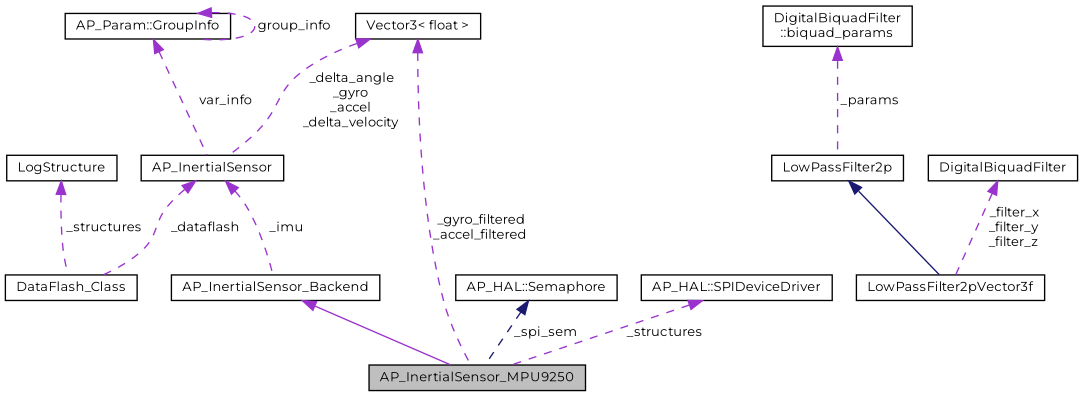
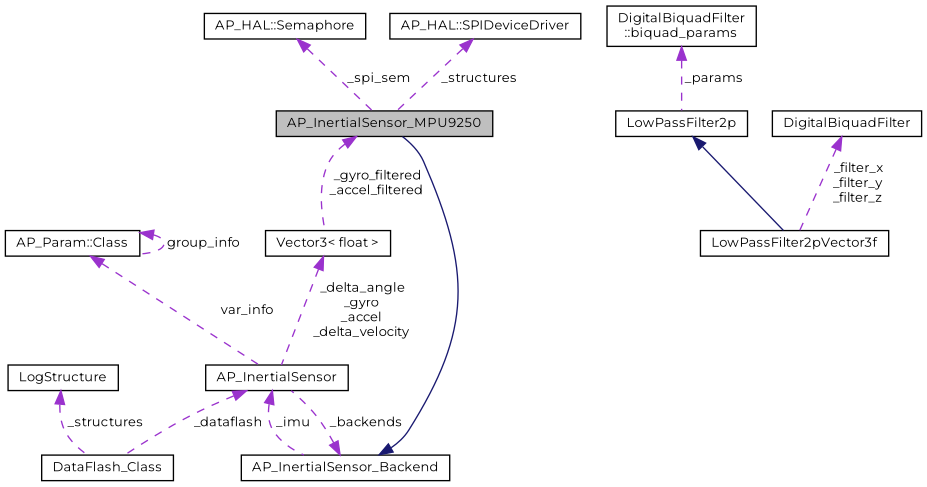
(148, 26) -> (73, 243)
(427, 212) -> (322, 184)
(383, 335) -> (458, 294)
(503, 338) -> (340, 80)
none -> (315, 415)
